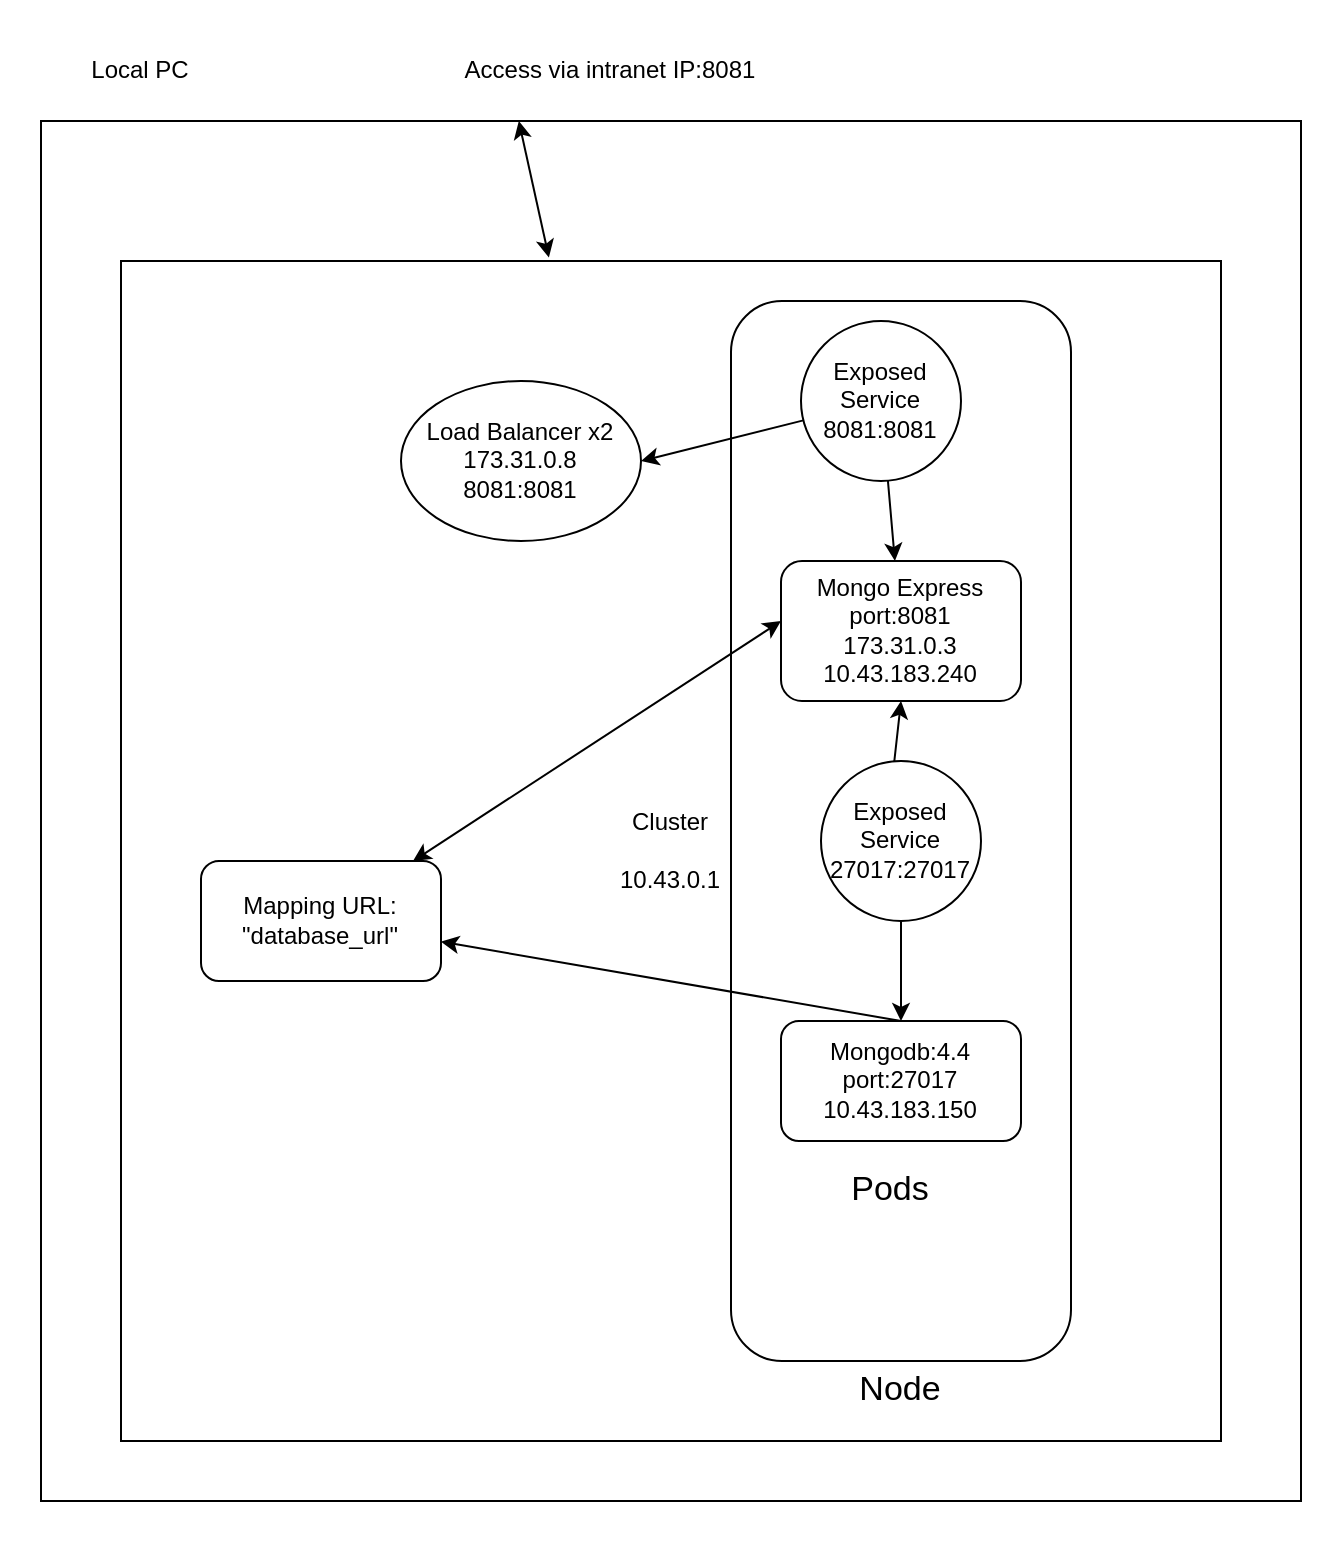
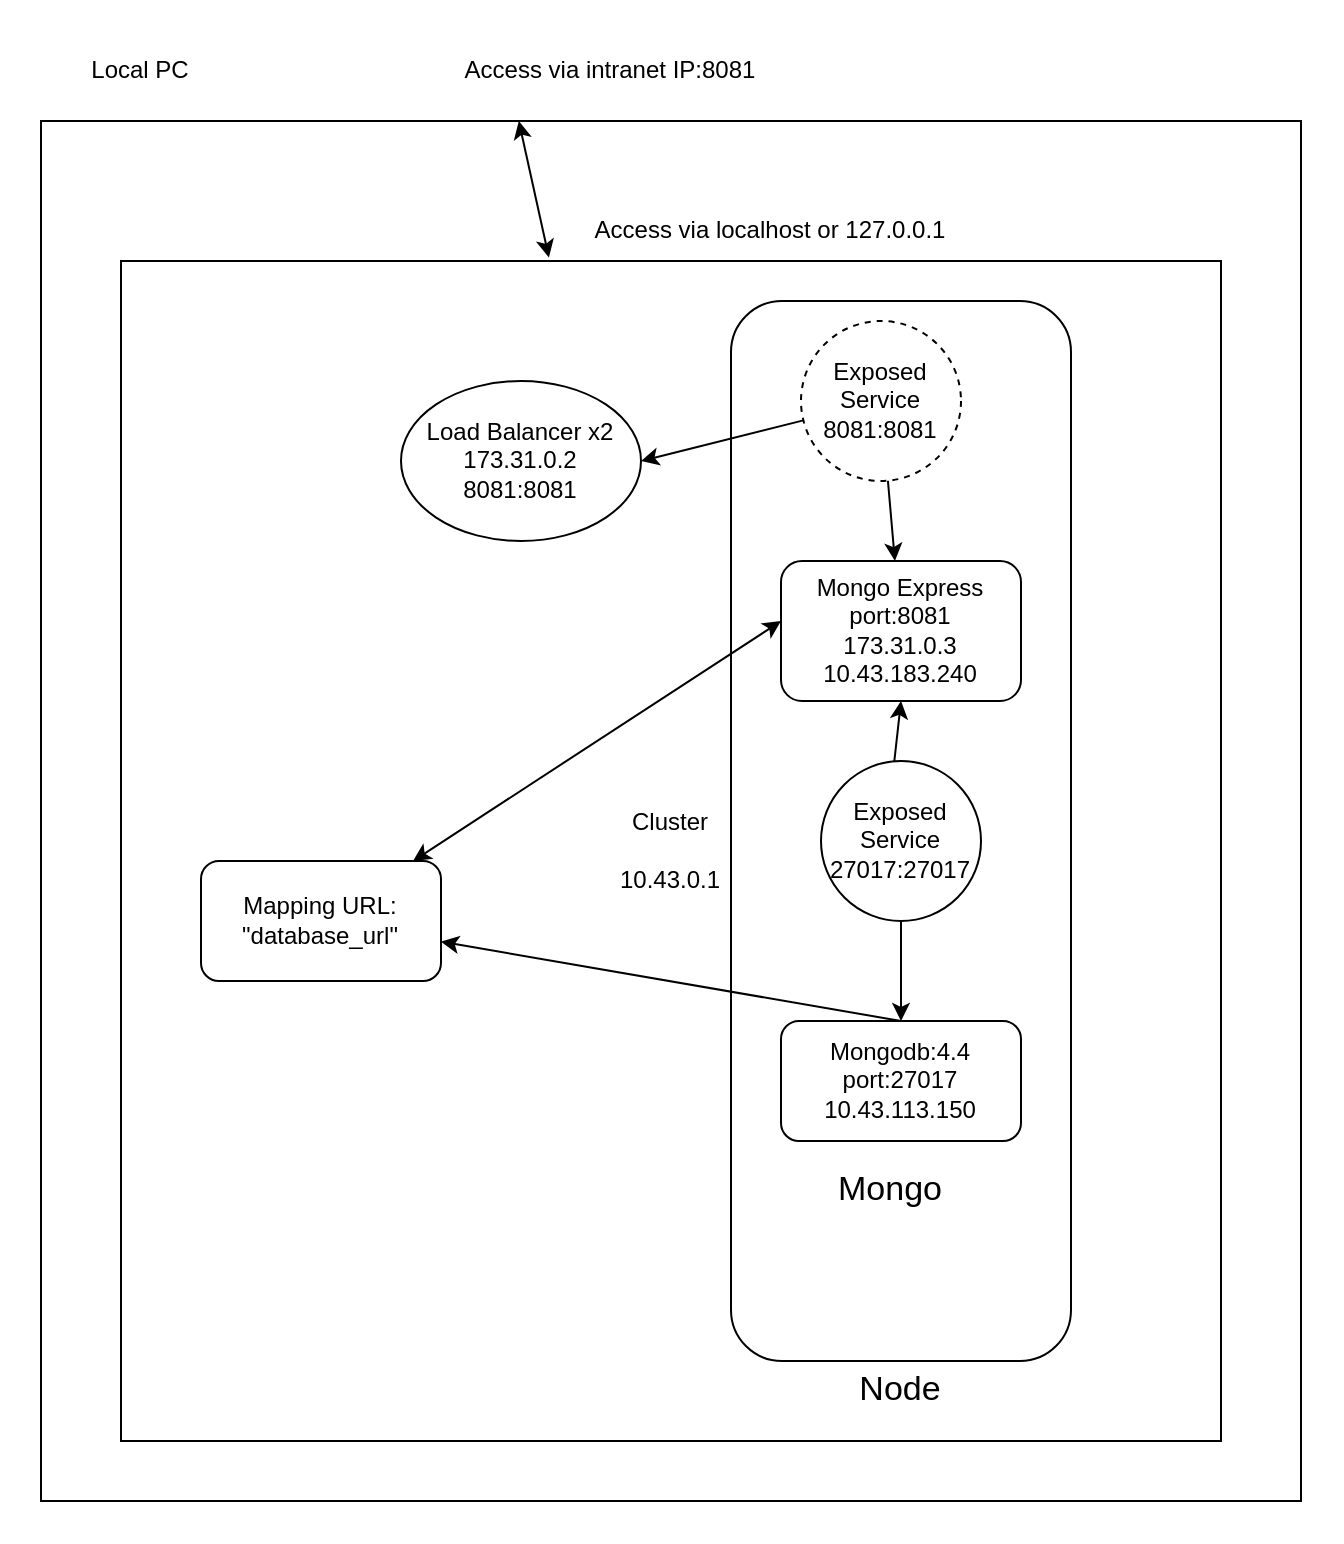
none -> (771, 231)
(881, 401) -> (881, 401)
(521, 461) -> (521, 461)
(901, 1081) -> (901, 1081)
(891, 1191) -> (891, 1191)
